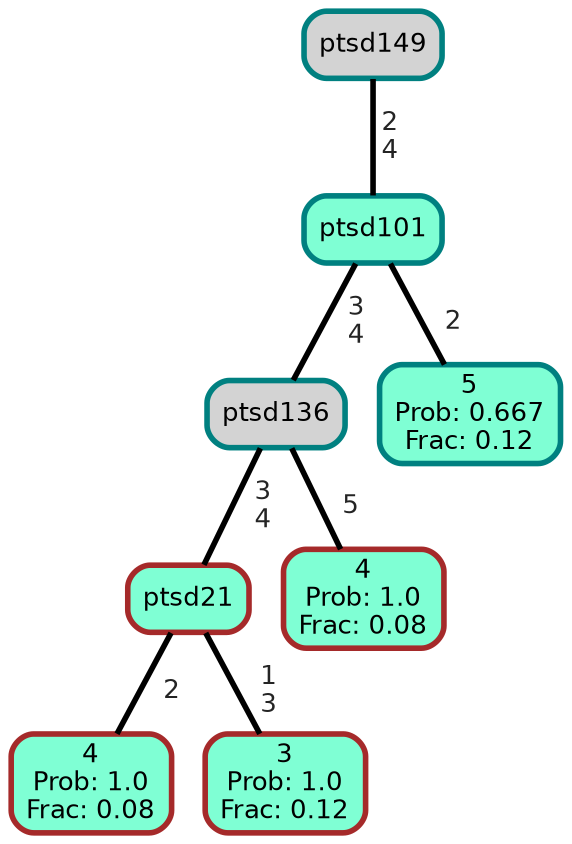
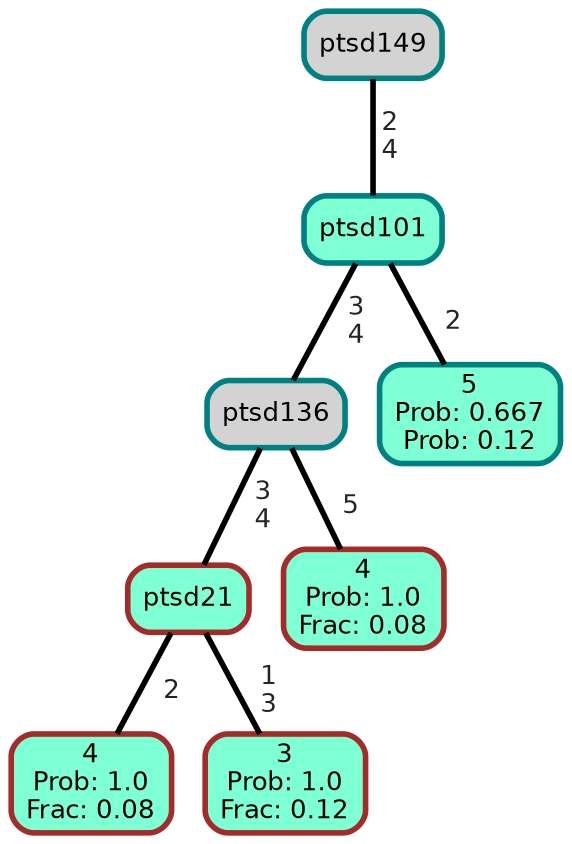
(470, 414) -> (470, 414)
